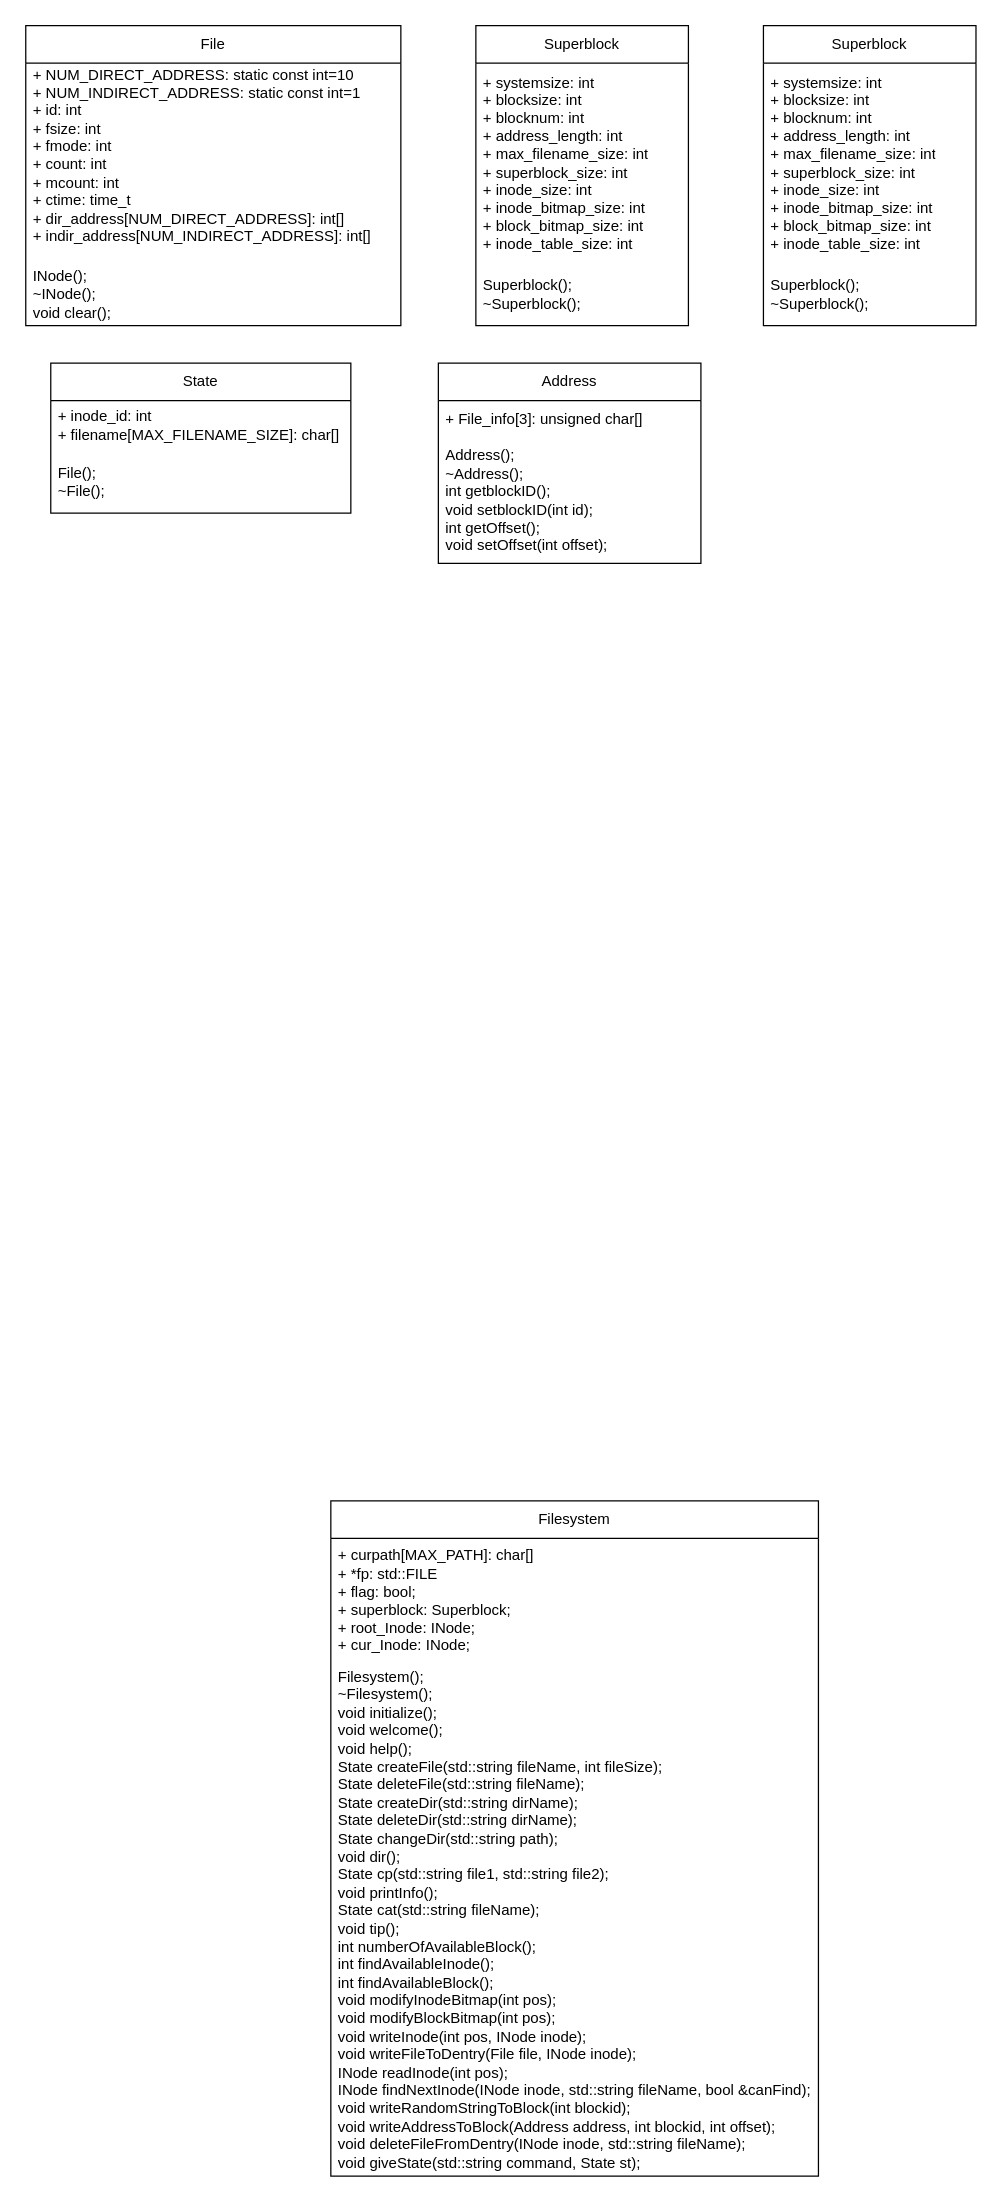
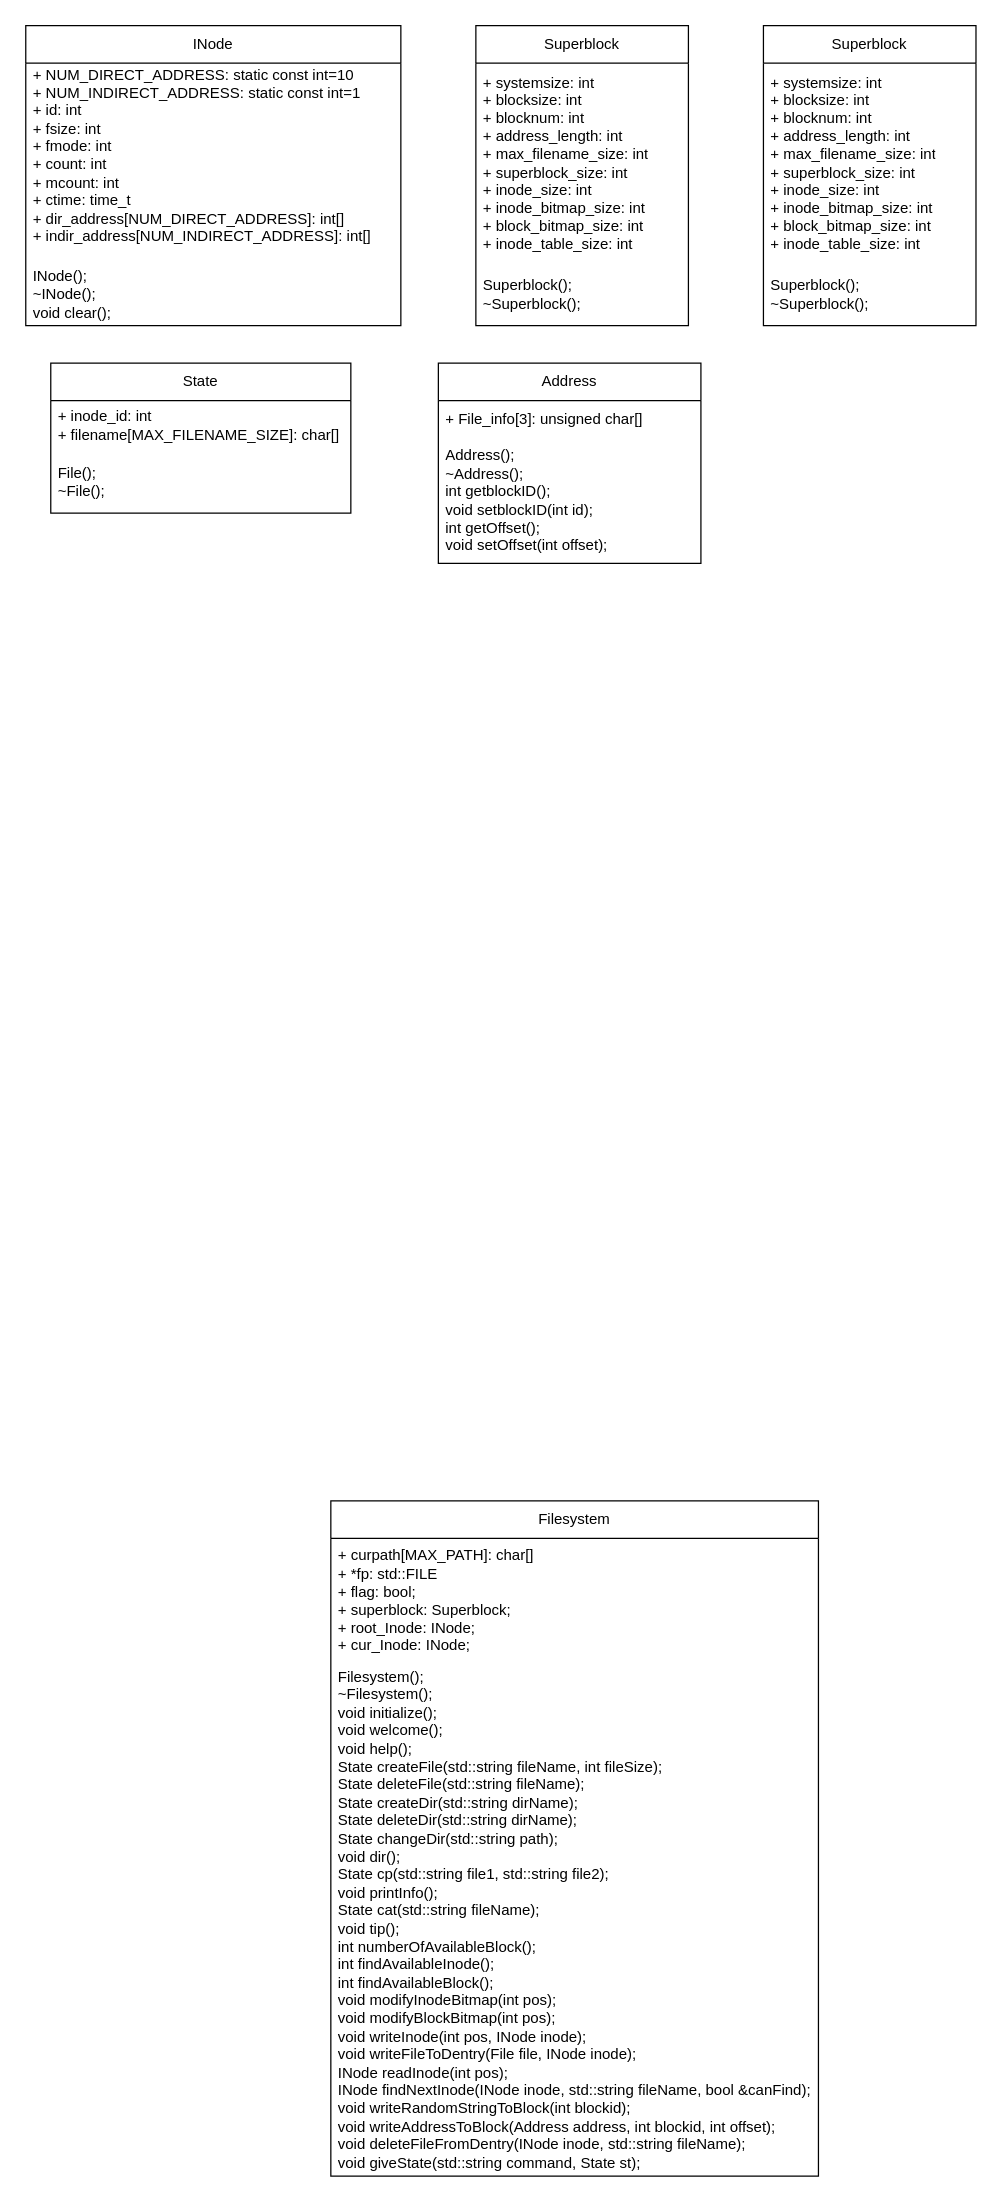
(213, 44) -> (213, 44)
